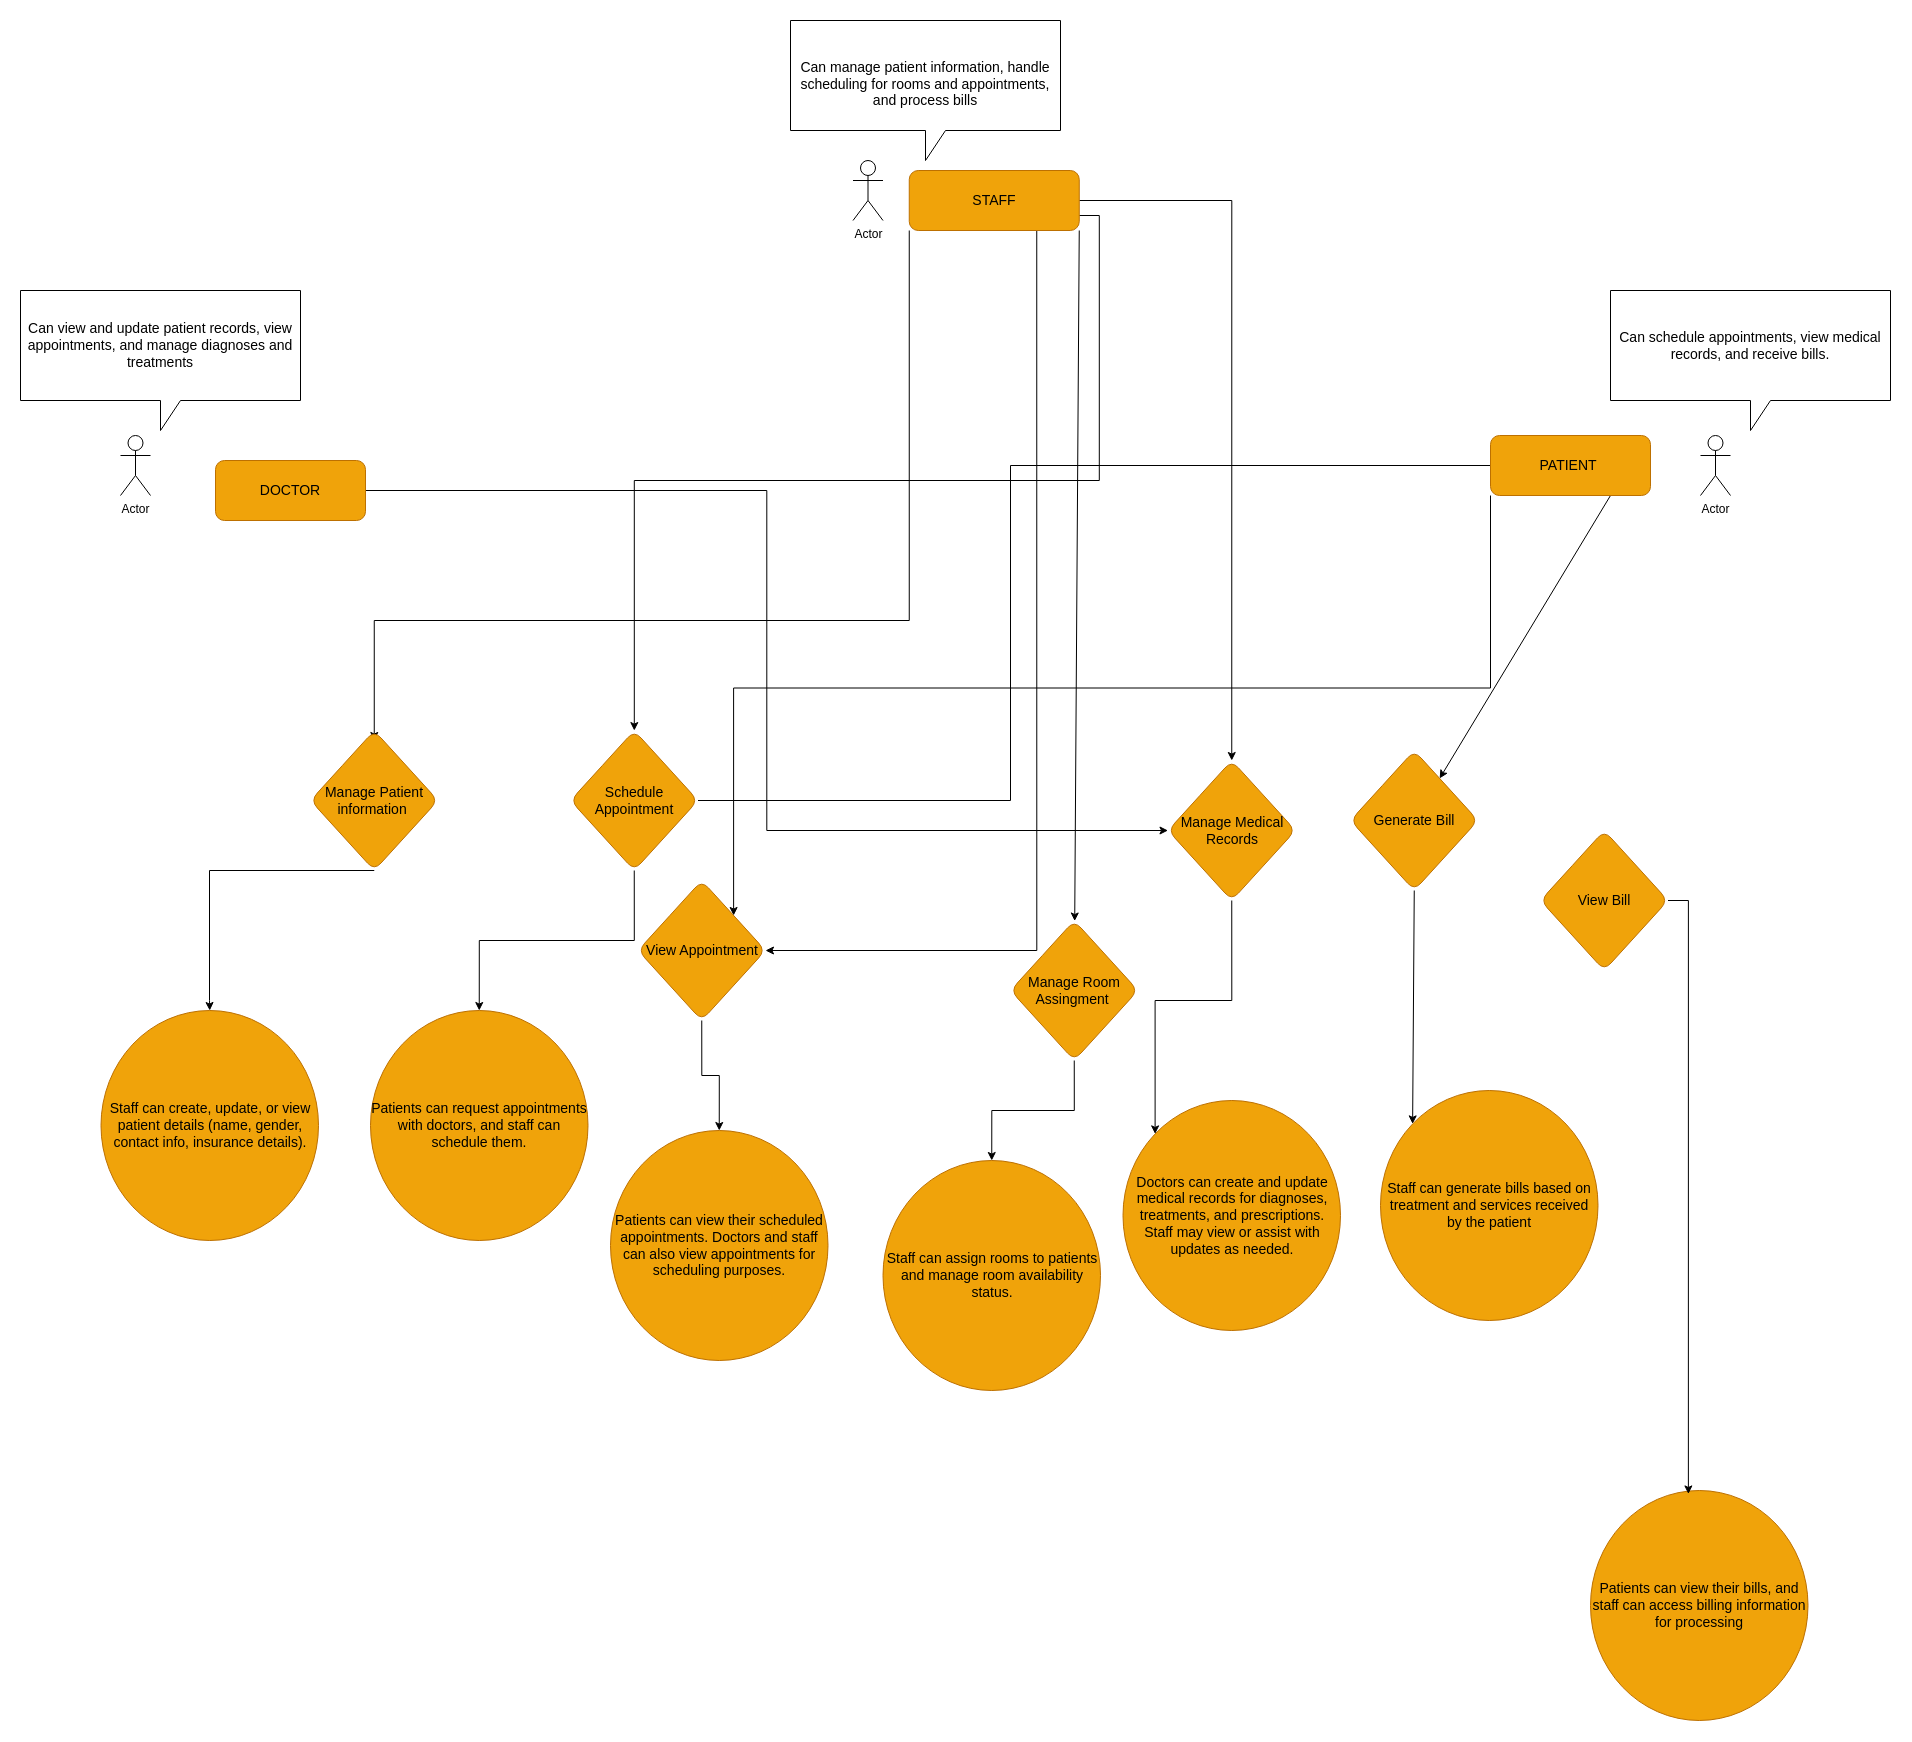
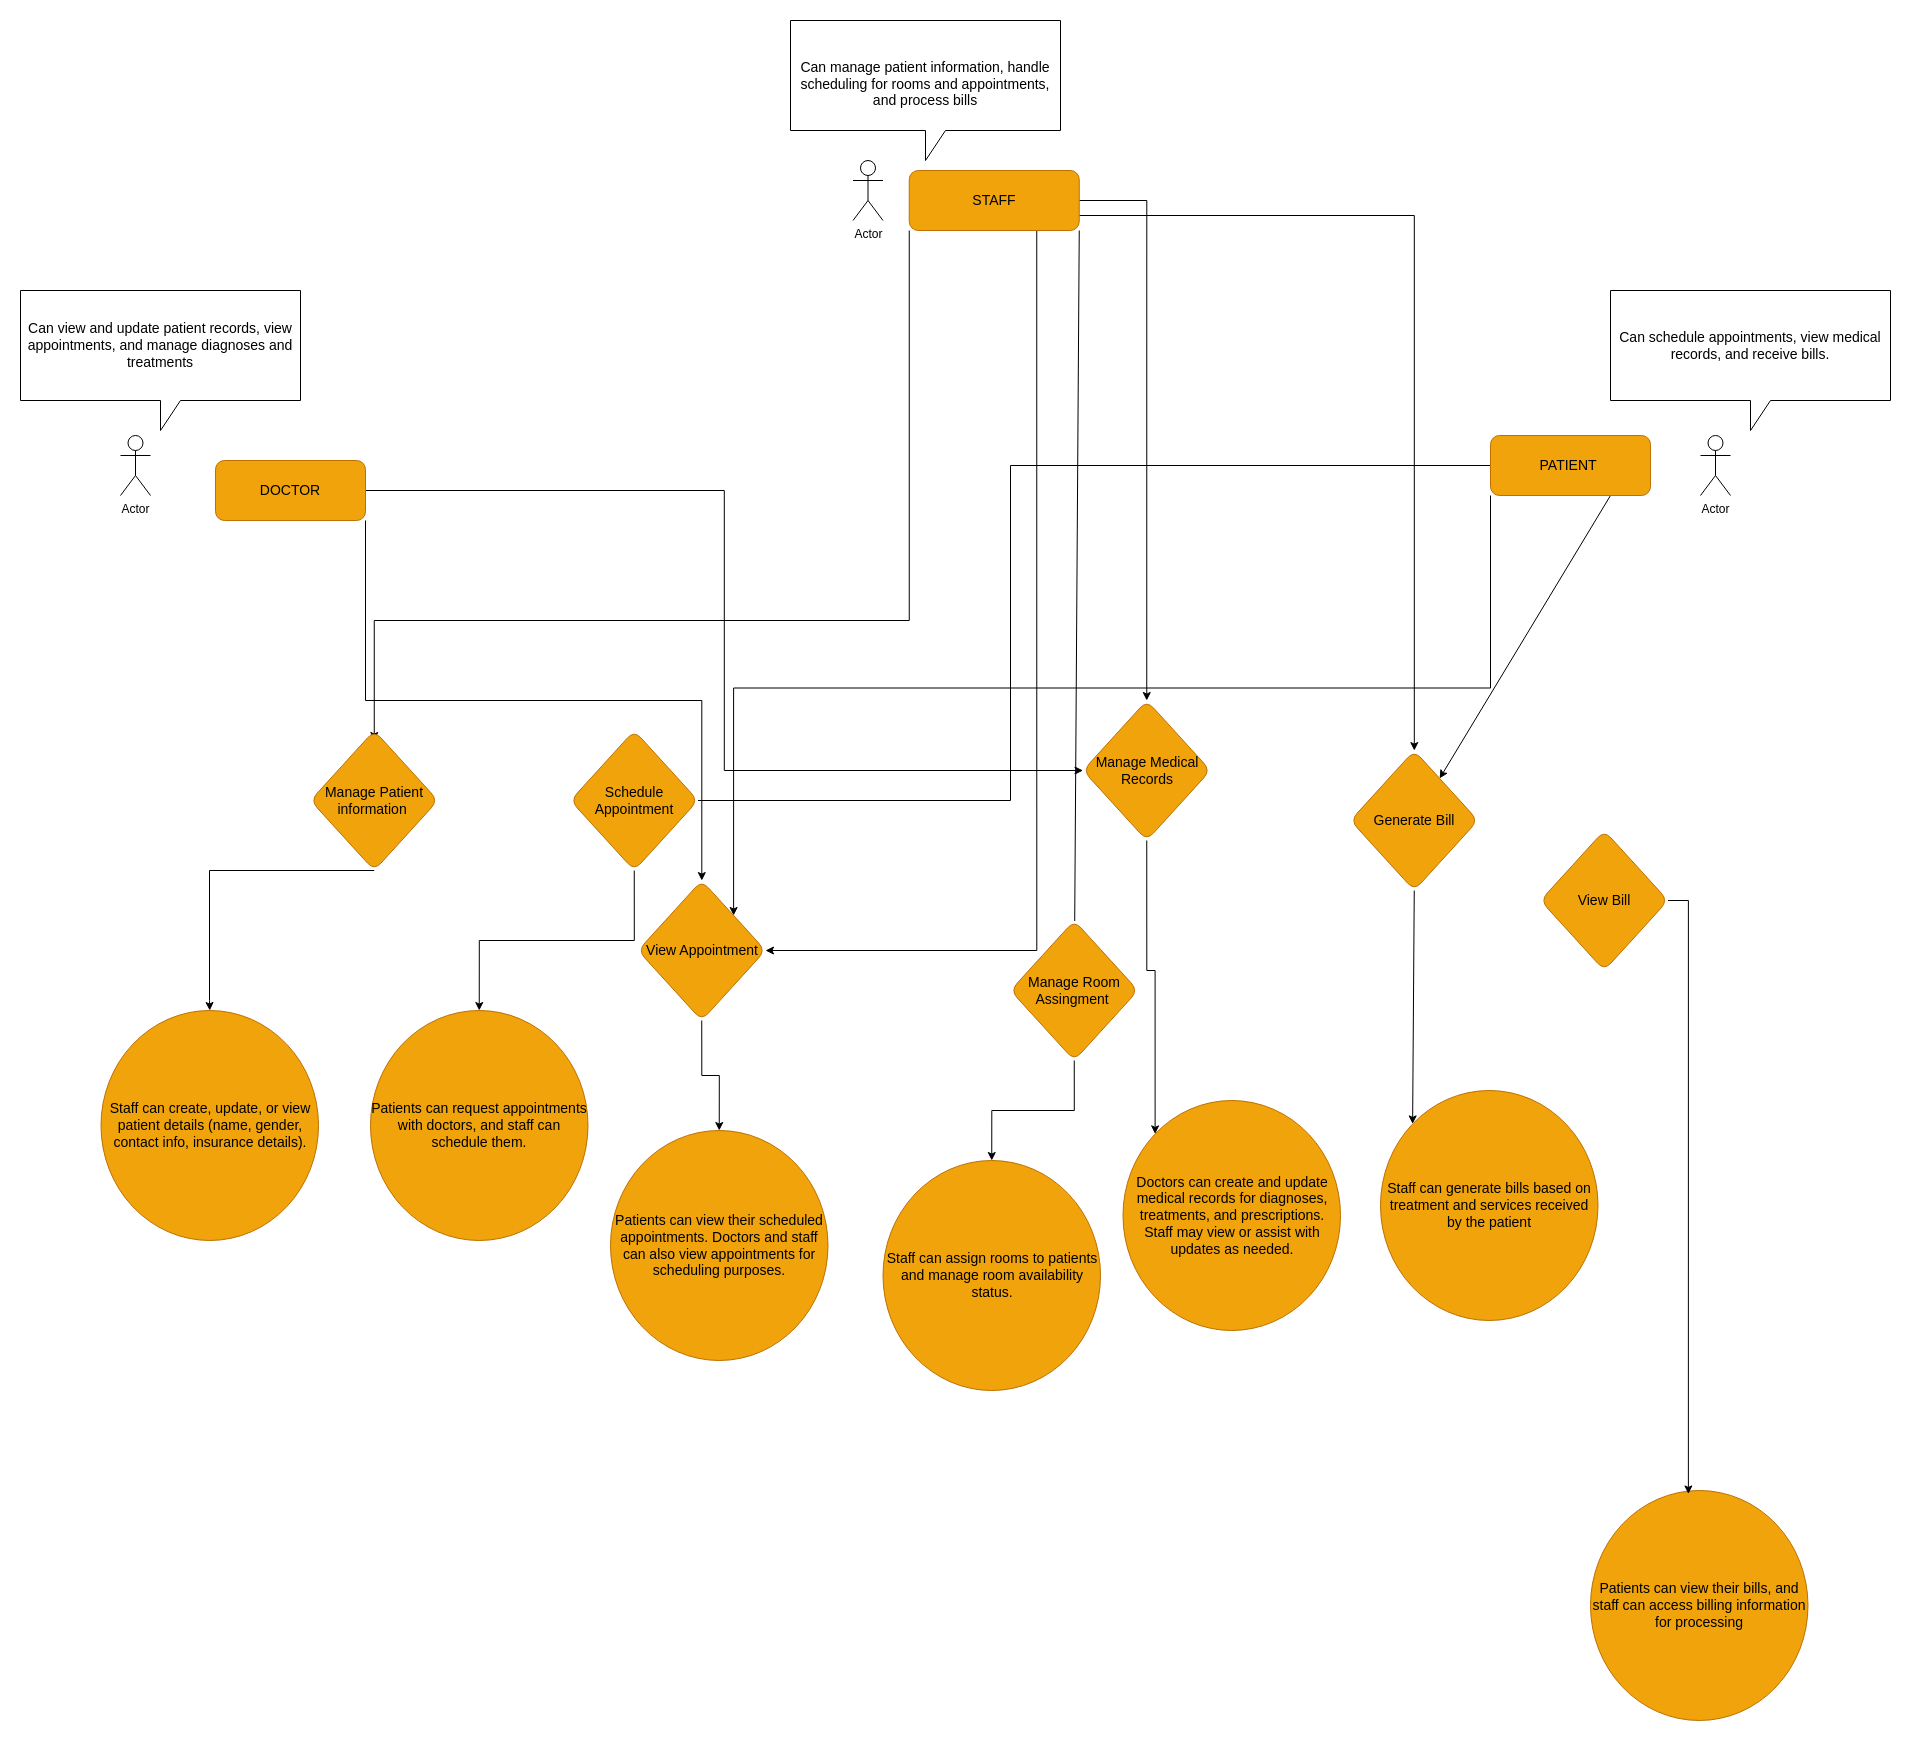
(879, 481) -> (1414, 321)
none -> (530, 701)
(1232, 831) -> (1147, 771)
(1075, 913) -> (1075, 916)
